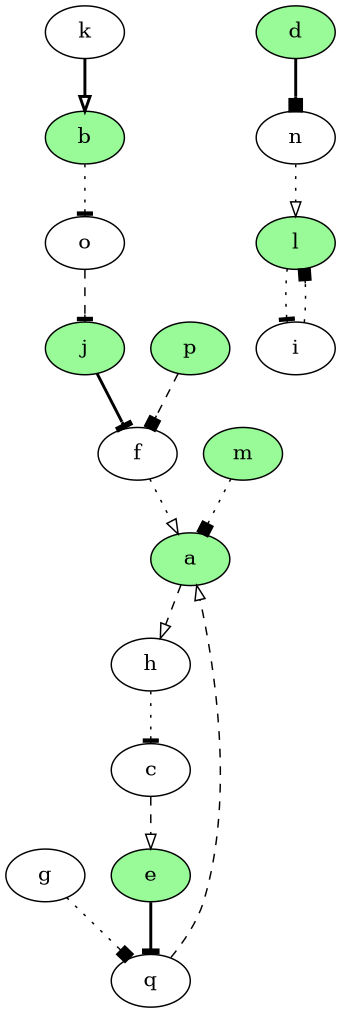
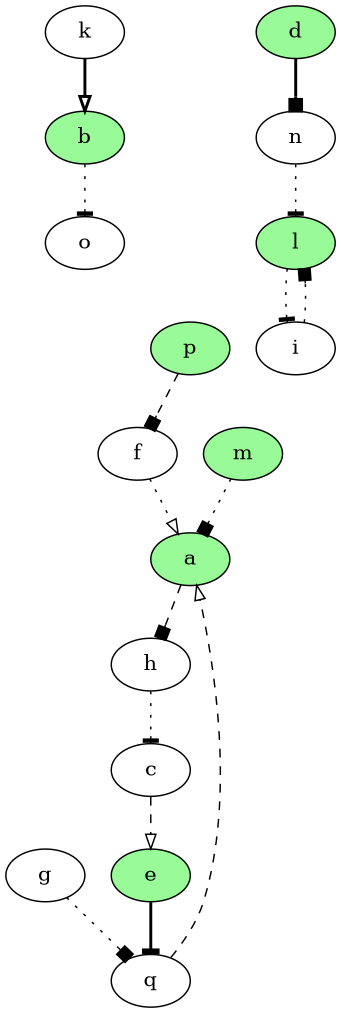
(296, 183) -> (296, 183)
(85, 348) -> none
(173, 605) -> (173, 605)
